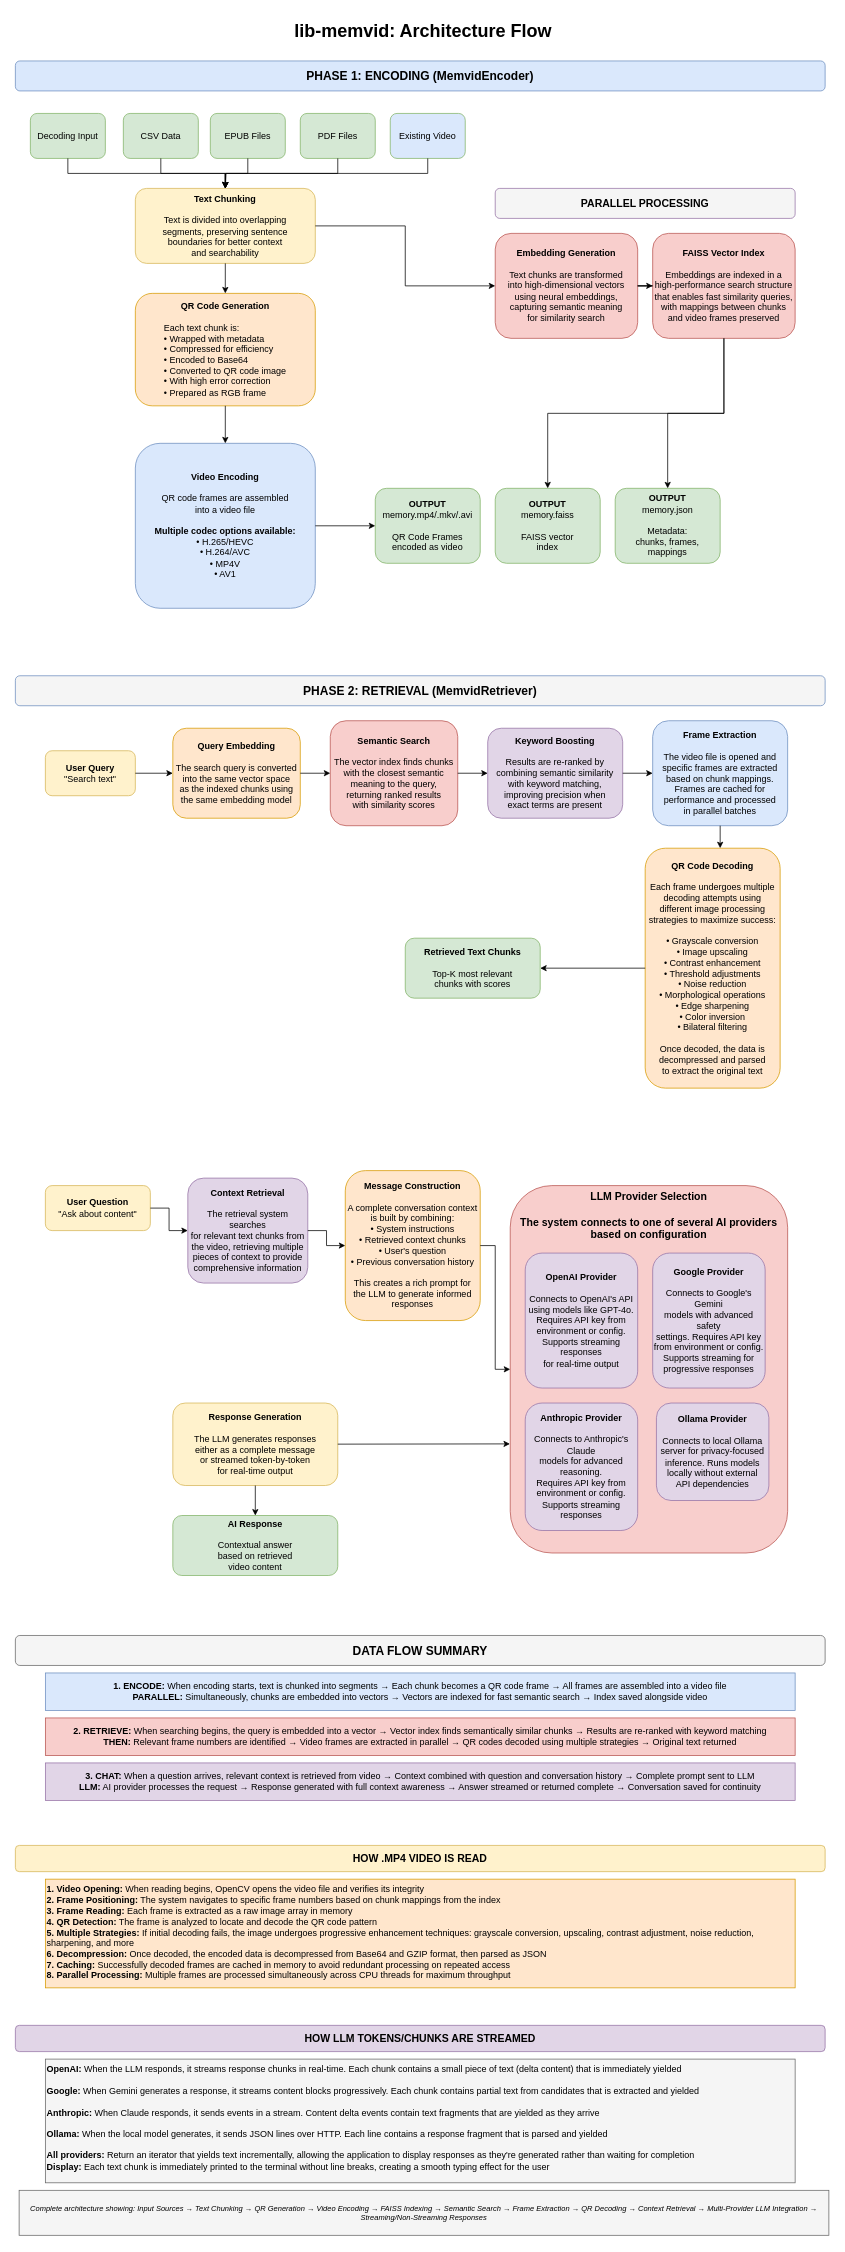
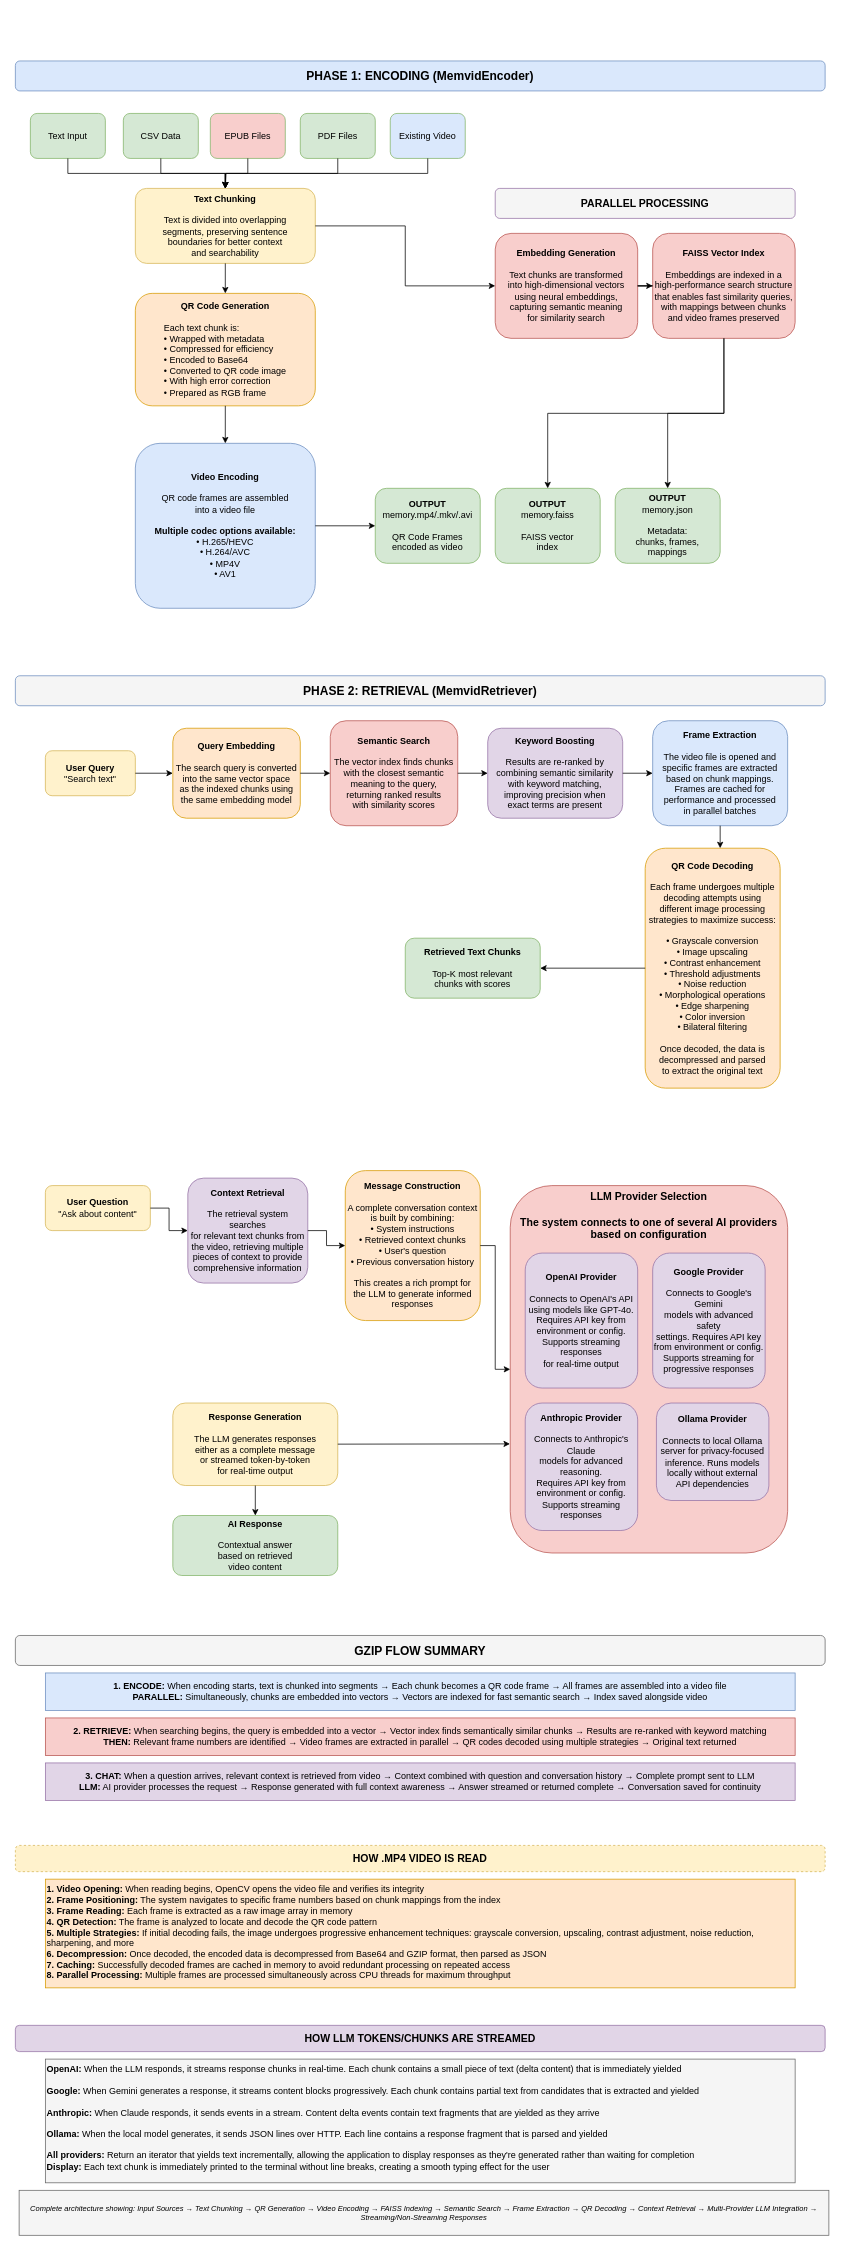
(423, 30) -> none
(68, 135) -> (68, 135)
(248, 135) -> (248, 135)
(420, 1650) -> (420, 1650)
(420, 1859) -> (420, 1859)
